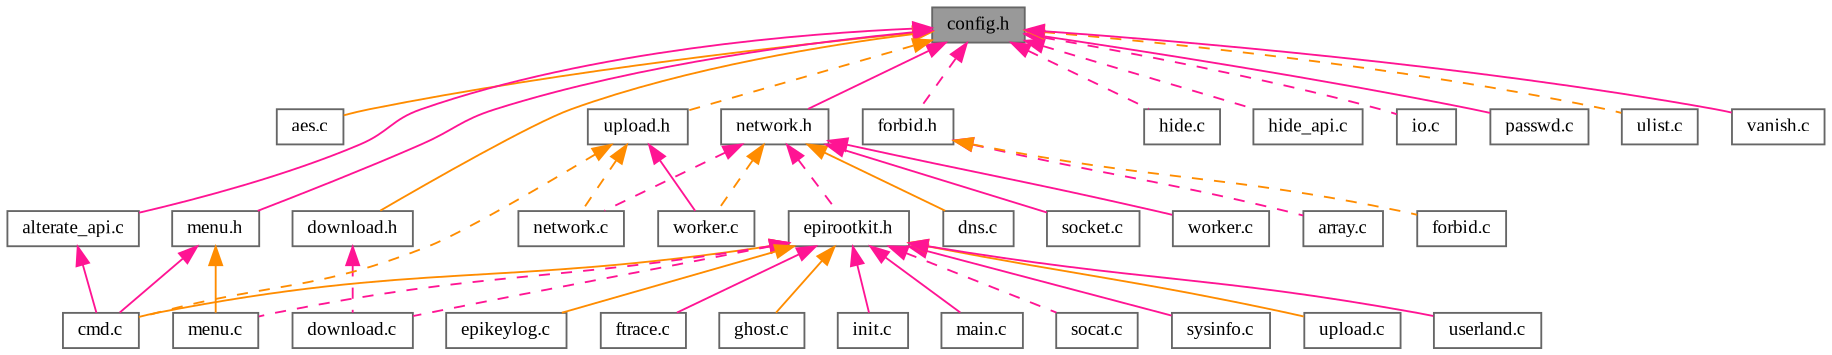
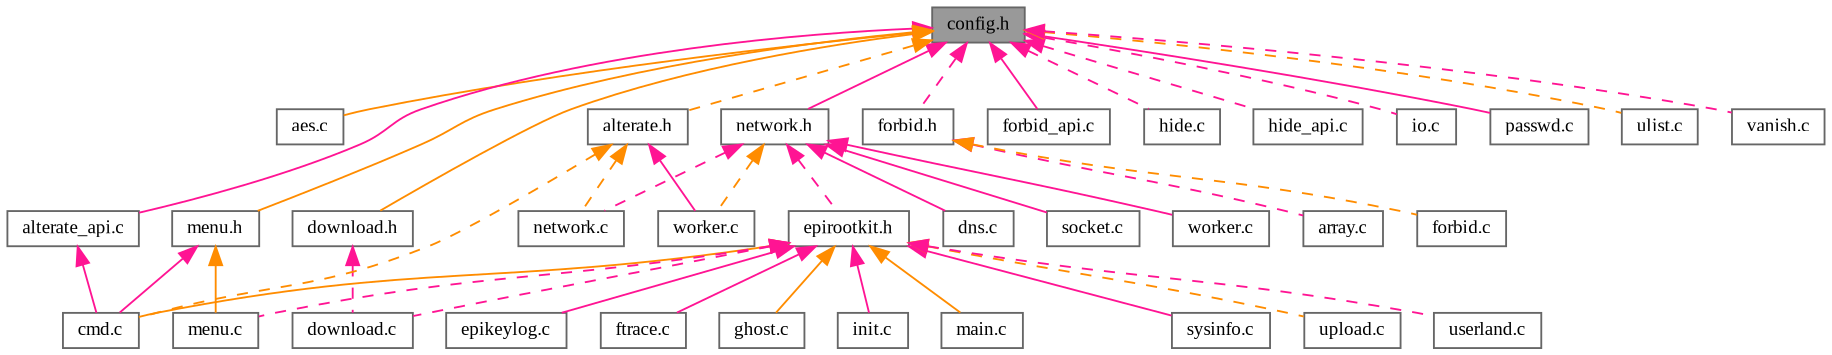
(1475, 73) -> (1475, 73)
(576, 87) -> (576, 87)
(638, 127) -> (638, 127)
none -> (1049, 127)
(885, 182) -> (885, 182)
(1181, 280) -> (1181, 280)
(669, 282) -> (669, 282)
(923, 285) -> (923, 285)
(1172, 290) -> (1172, 290)
(1097, 330) -> none
